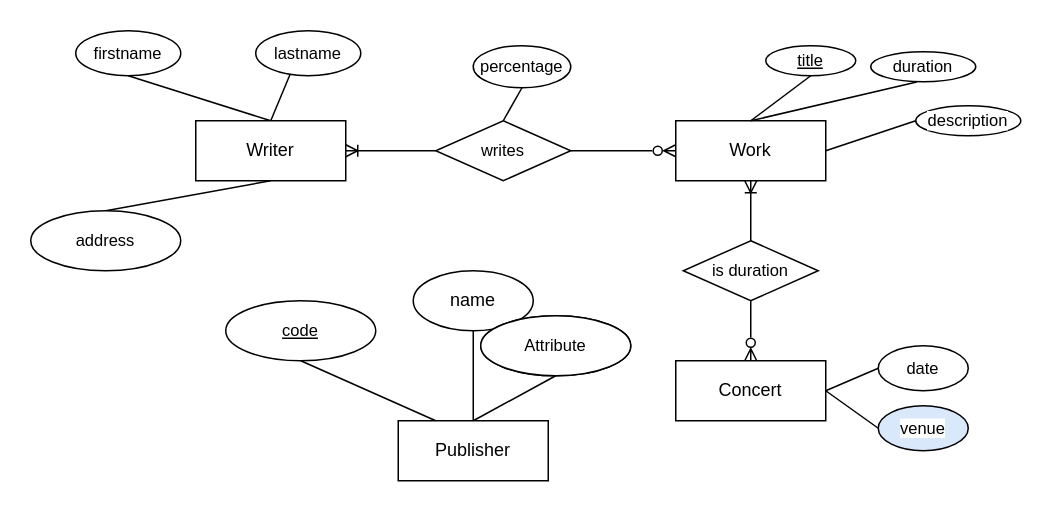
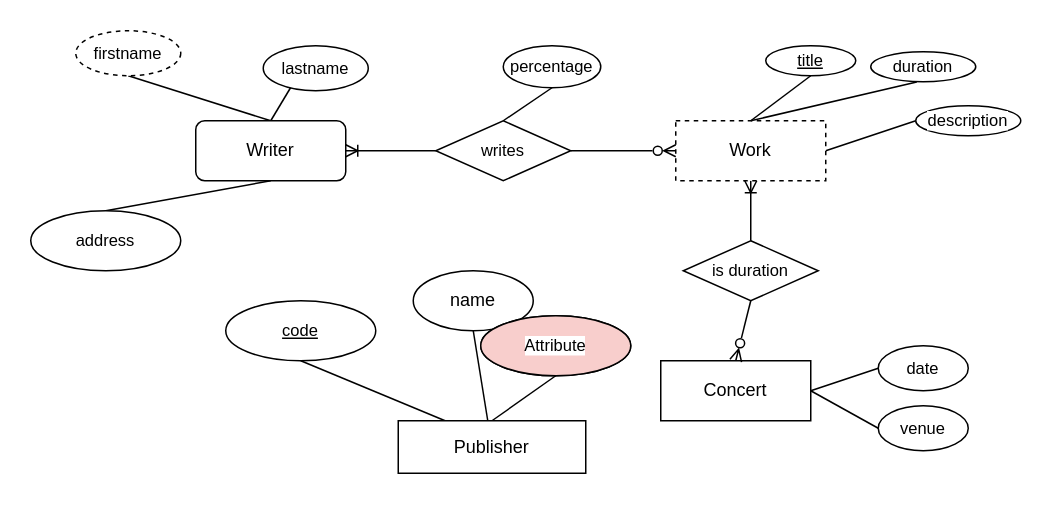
(128, 53) -> (128, 53)
(308, 53) -> (316, 68)
(522, 67) -> (552, 67)
(271, 151) -> (271, 151)
(751, 151) -> (751, 151)
(556, 346) -> (556, 346)
(751, 391) -> (736, 391)
(923, 428) -> (923, 428)
(473, 451) -> (492, 447)
